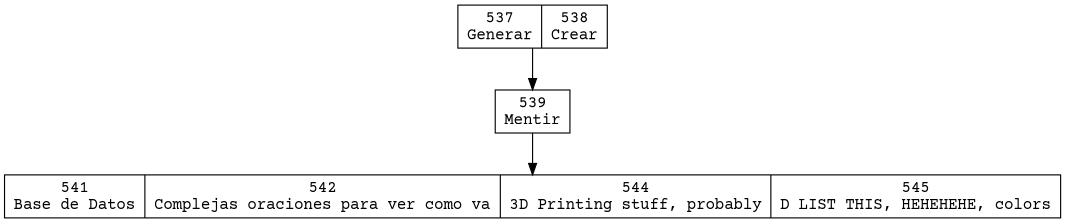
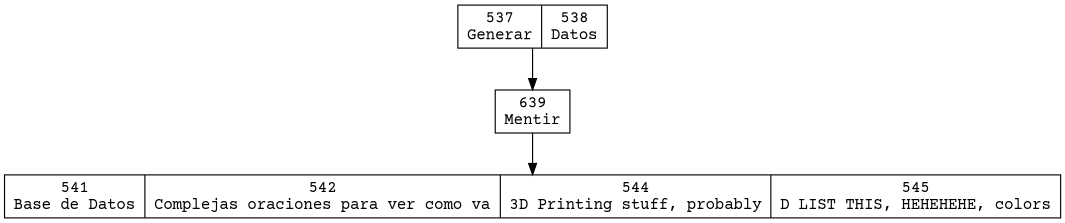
(574, 35) -> (574, 35)
(533, 111) -> (533, 111)
